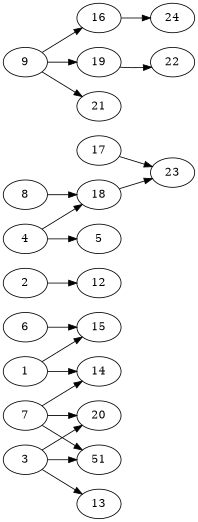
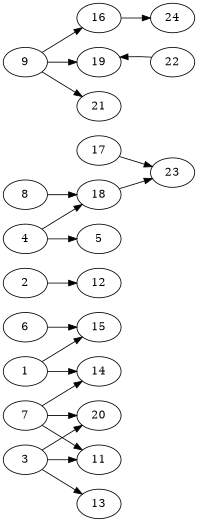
(132, 68) -> (140, 57)
(99, 460) -> (99, 460)
